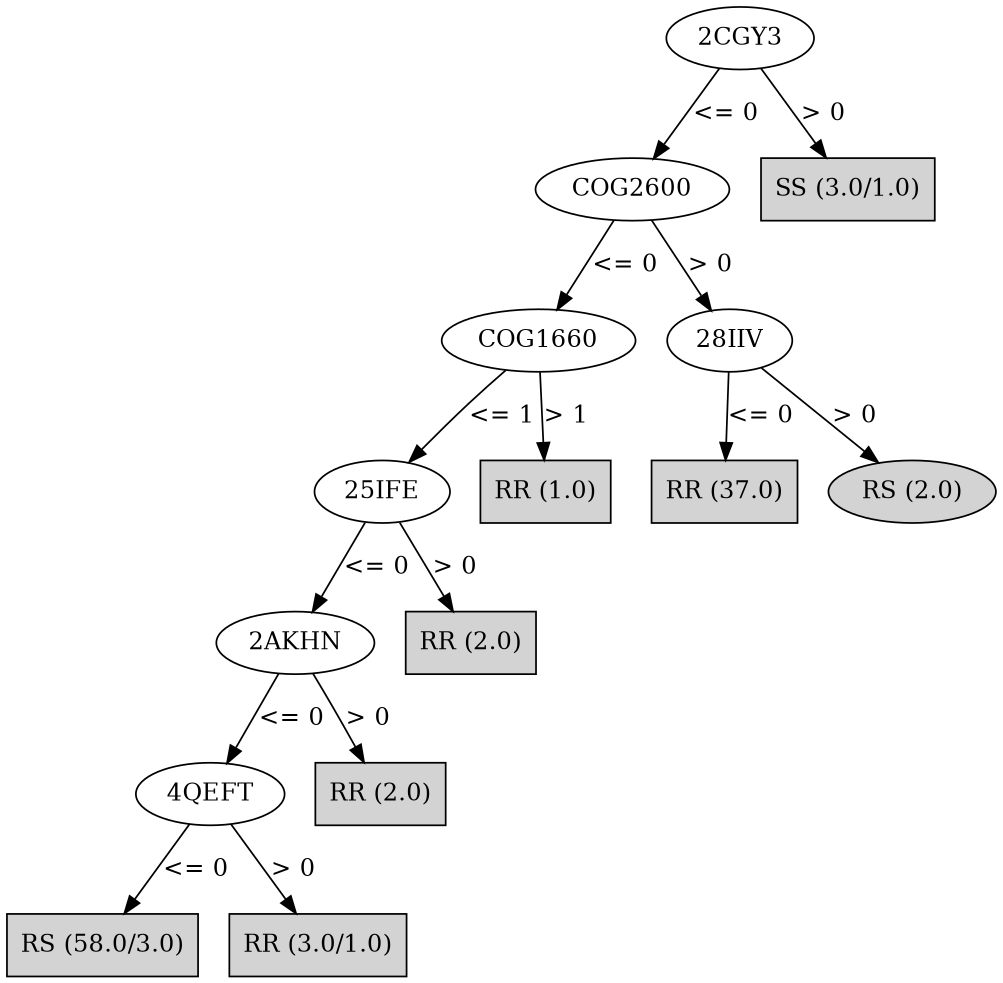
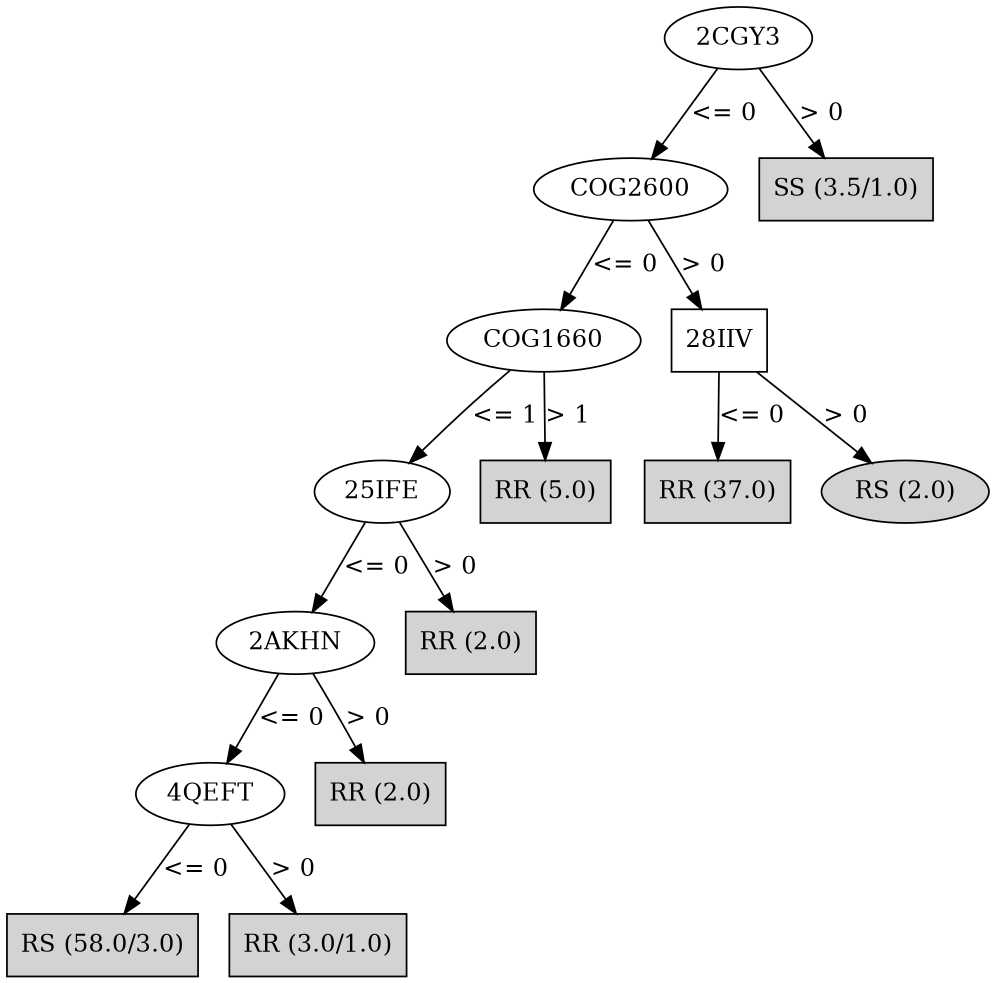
(848, 189) -> (846, 189)
(730, 341) -> (719, 341)
(546, 492) -> (546, 492)
